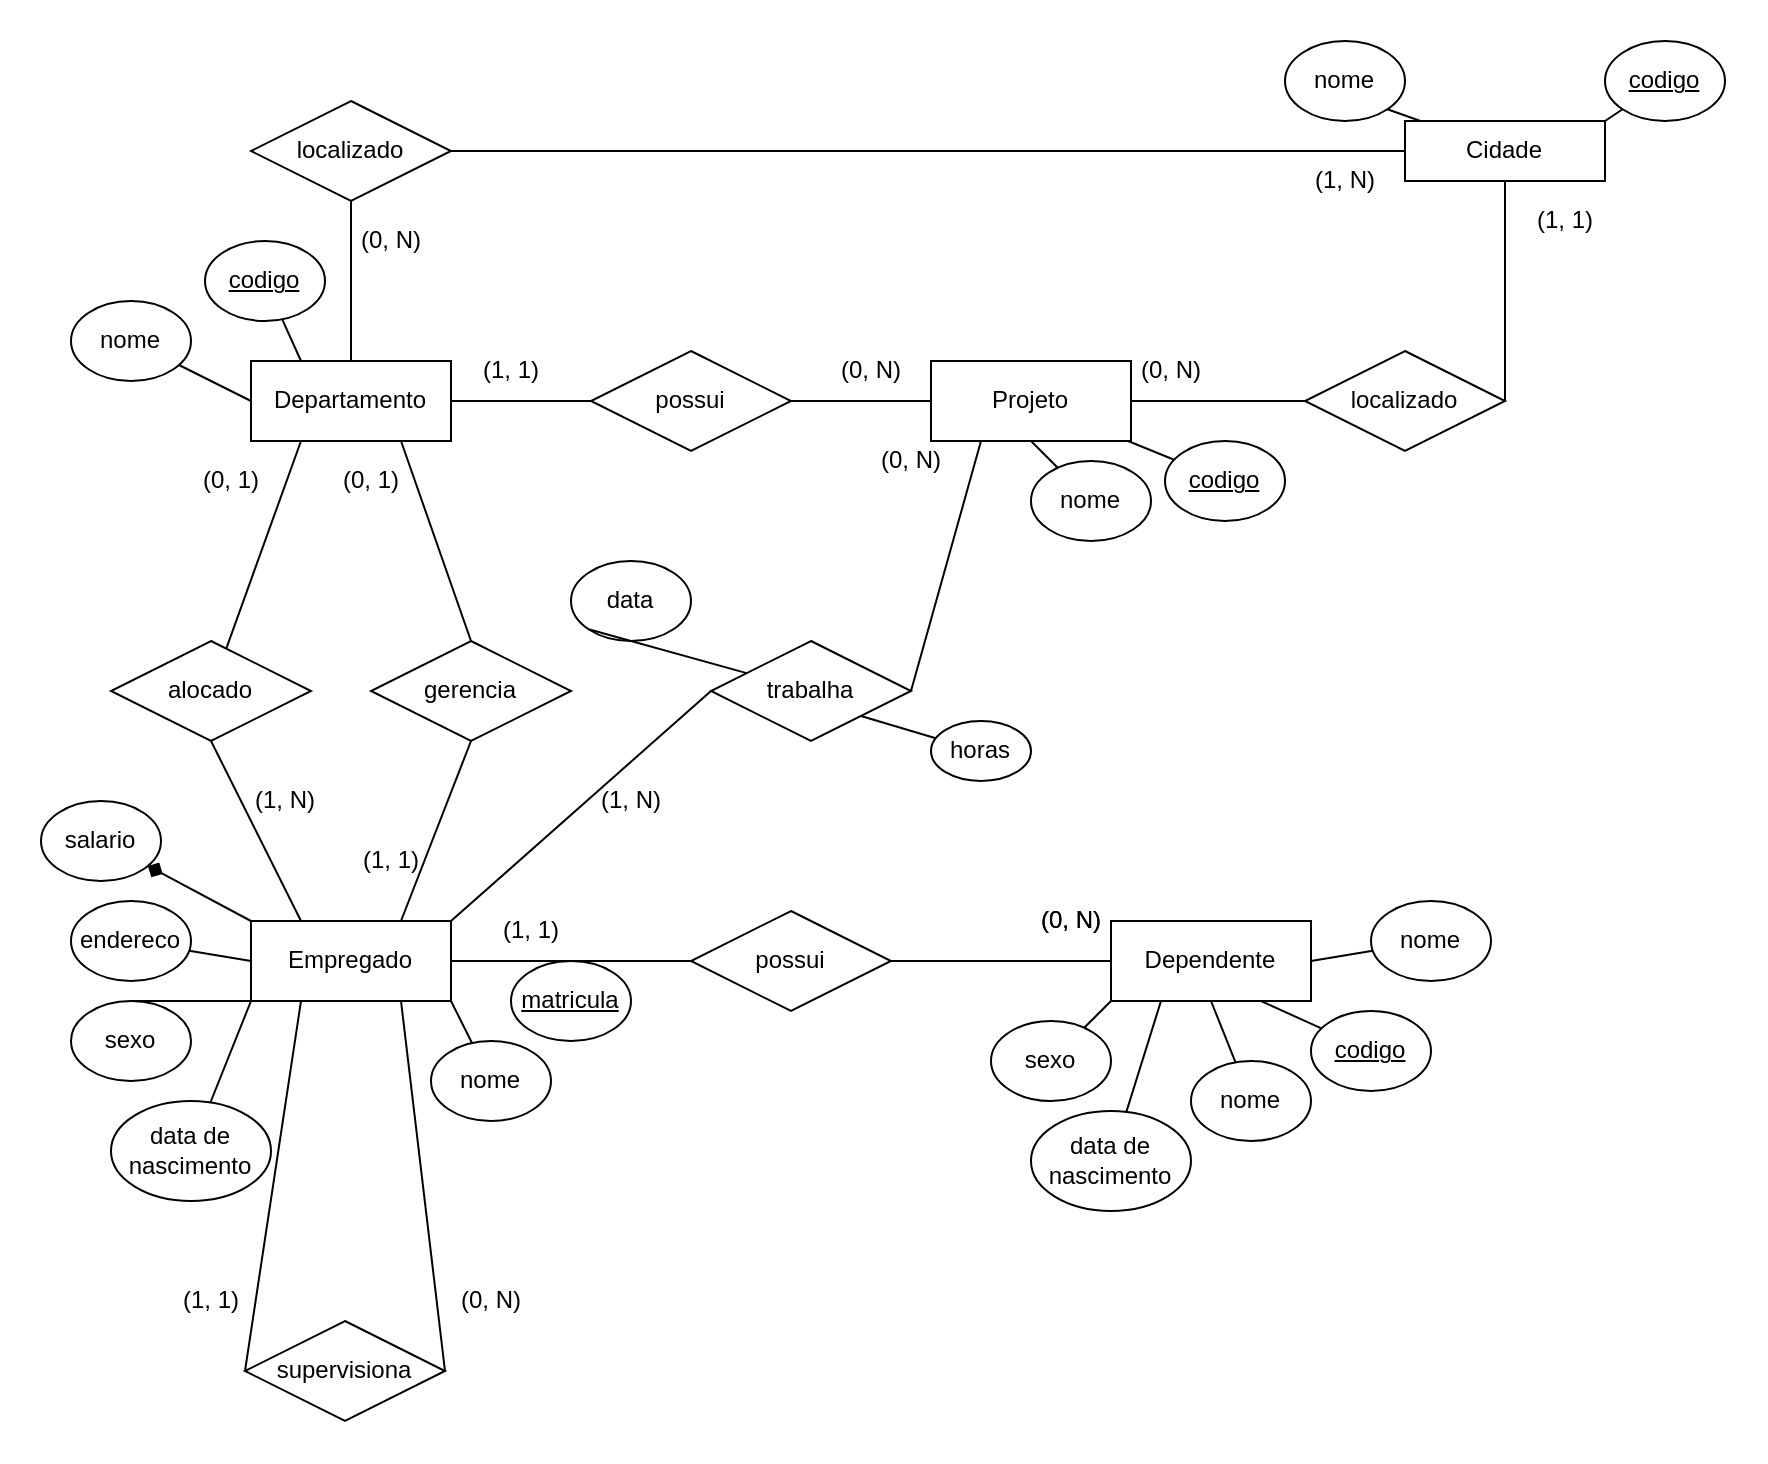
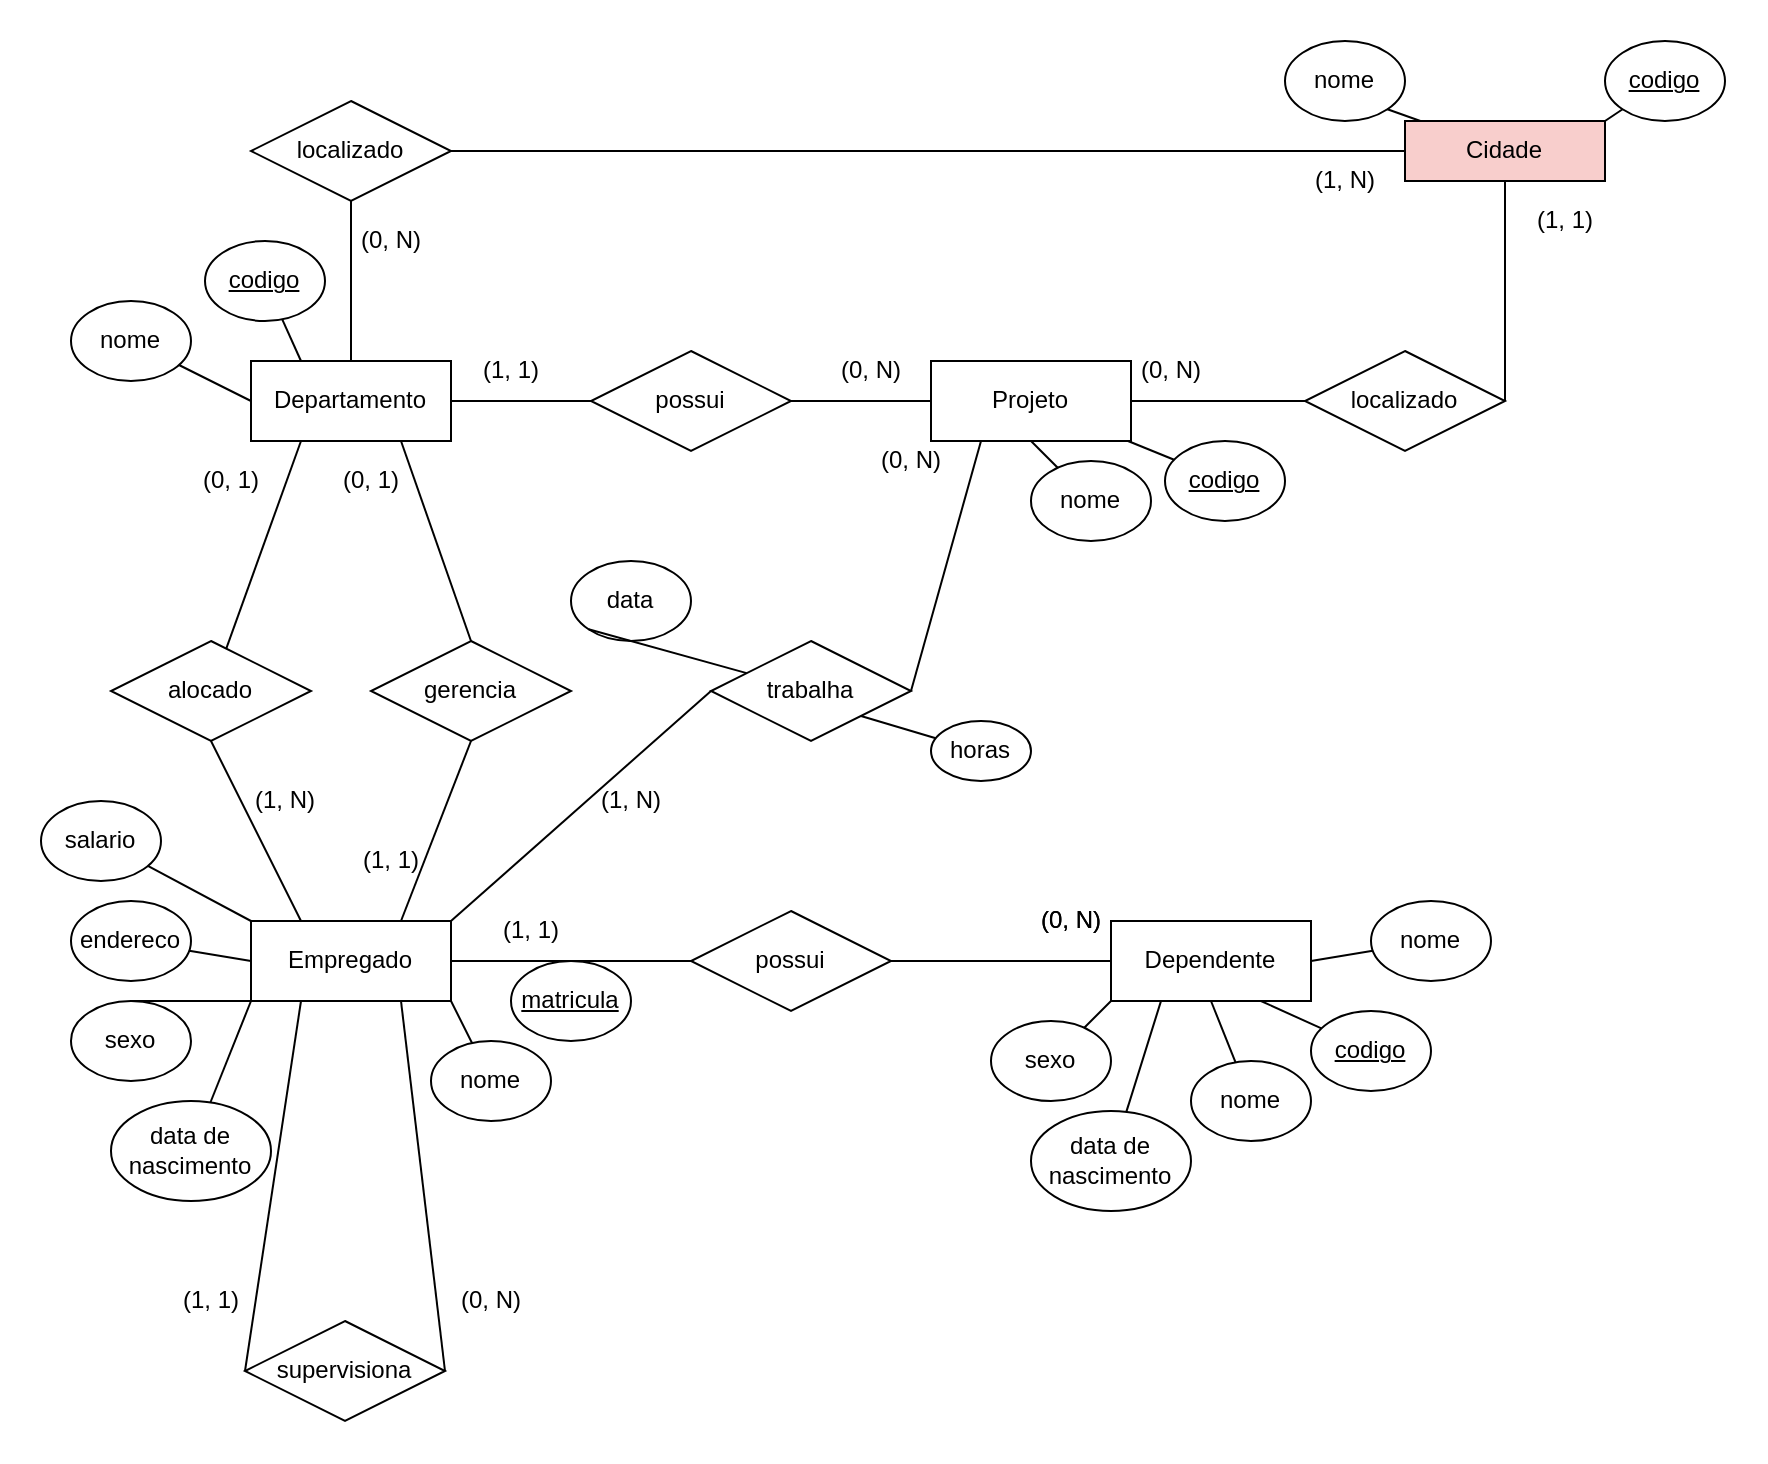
(1505, 151) -> (1505, 151)
(162, 874) -> (155, 870)
